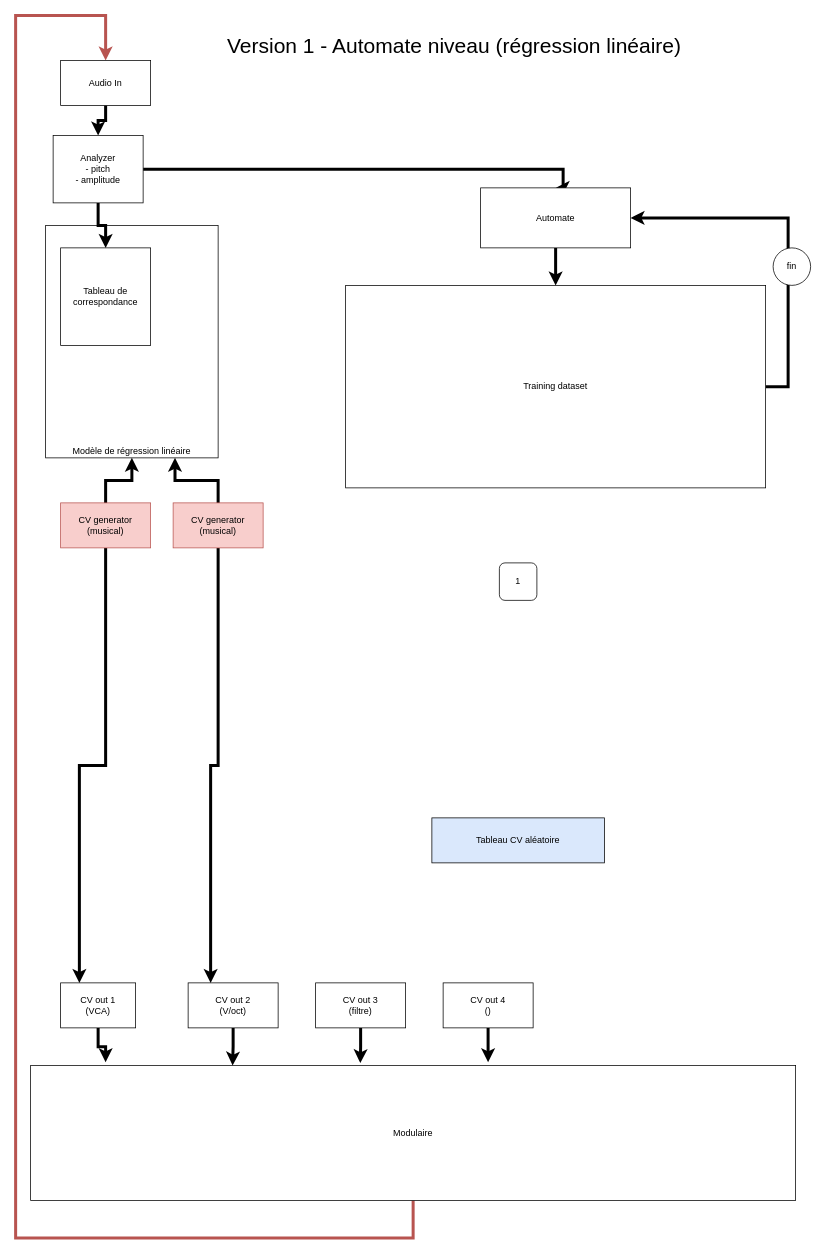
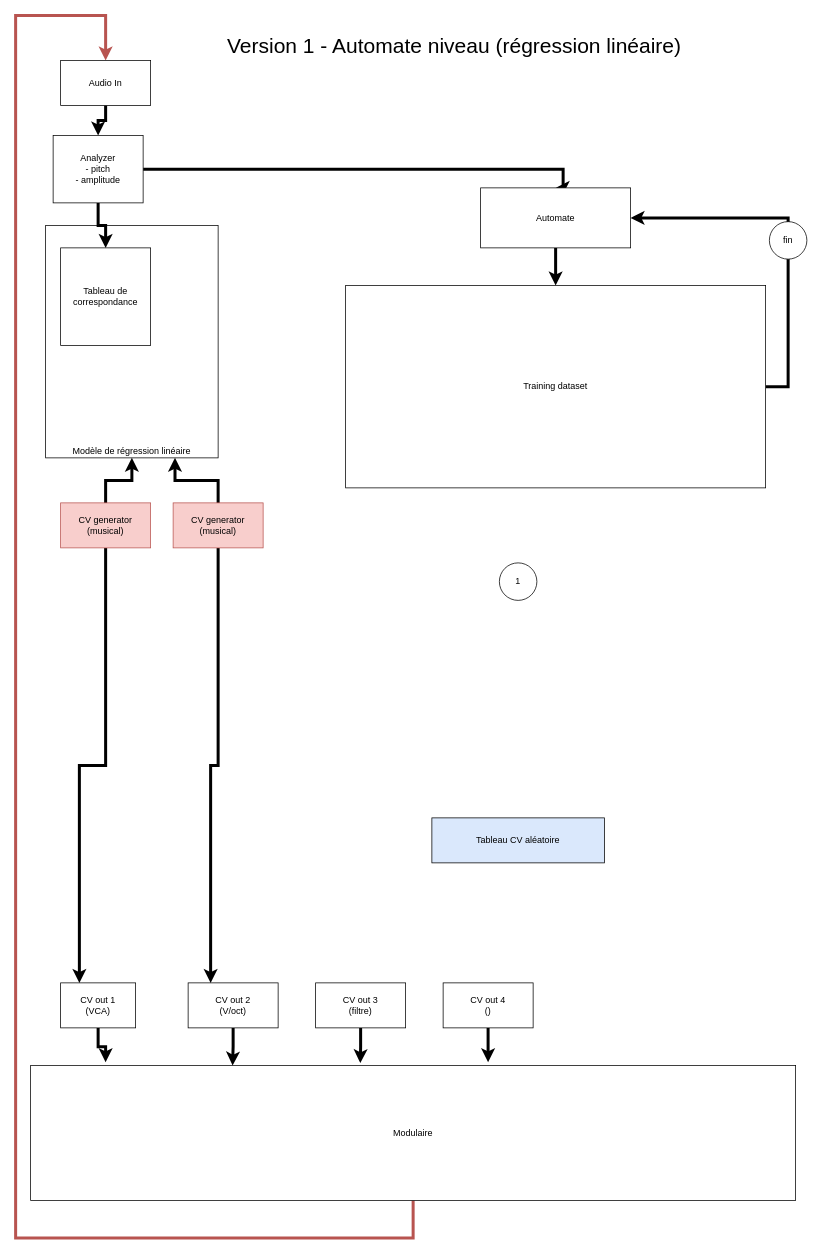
(792, 267) -> (788, 240)
(518, 582) -> (518, 582)
